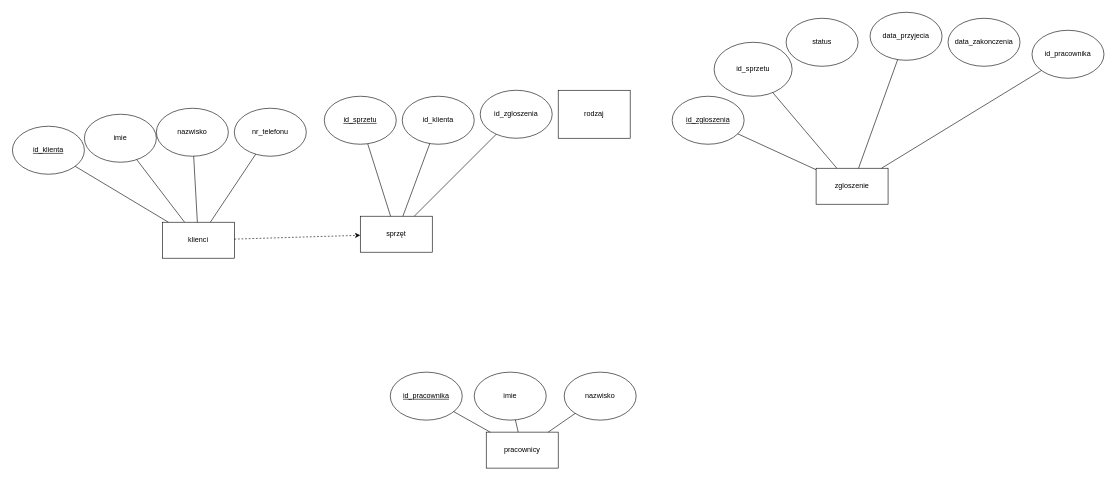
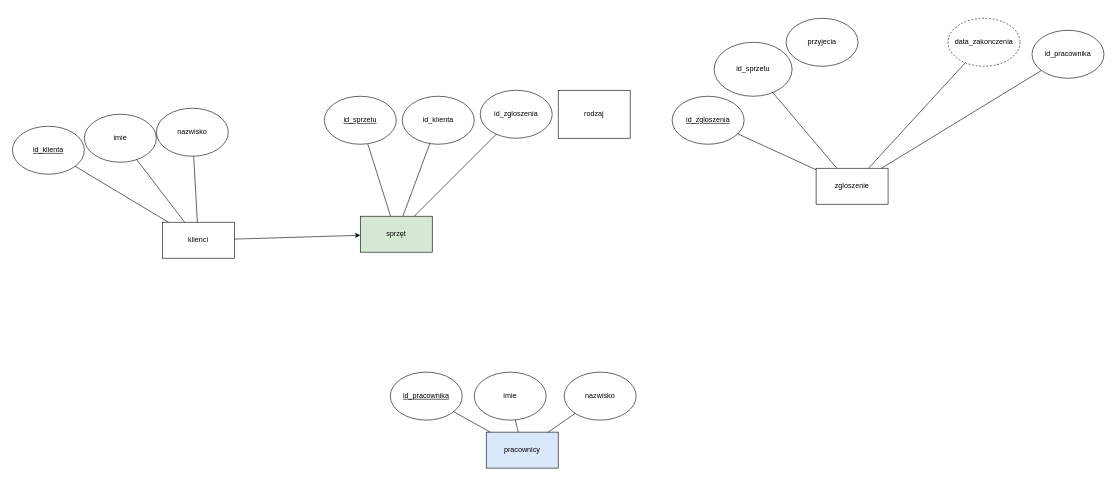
(906, 36) -> none
(822, 42) -> (822, 42)
(984, 42) -> (984, 42)
(878, 114) -> none
none -> (918, 115)
(270, 132) -> none
(233, 189) -> none
(396, 234) -> (396, 234)
(297, 237) -> (297, 237)
(522, 450) -> (522, 450)
